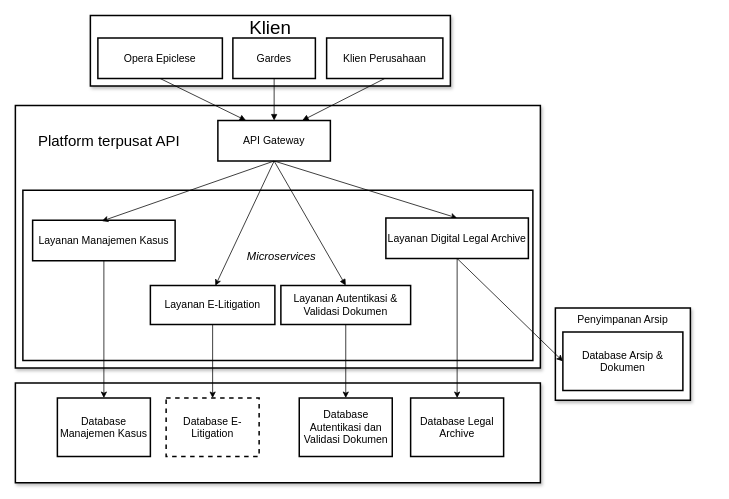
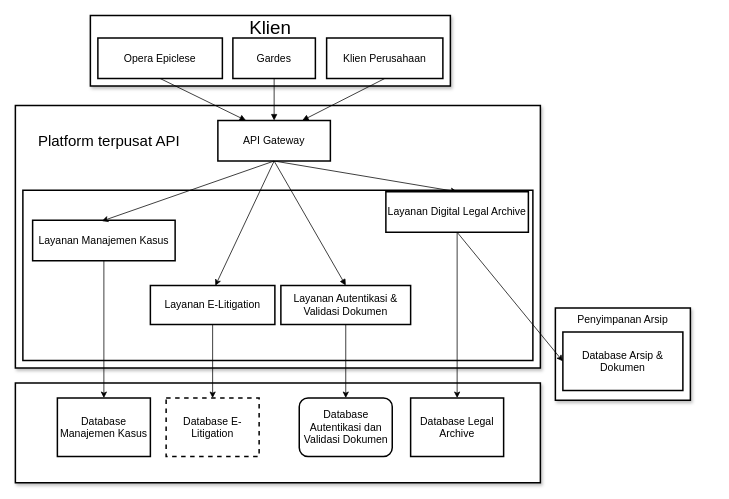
(457, 238) -> (457, 212)
(282, 255) -> none
(346, 427) -> (346, 427)
